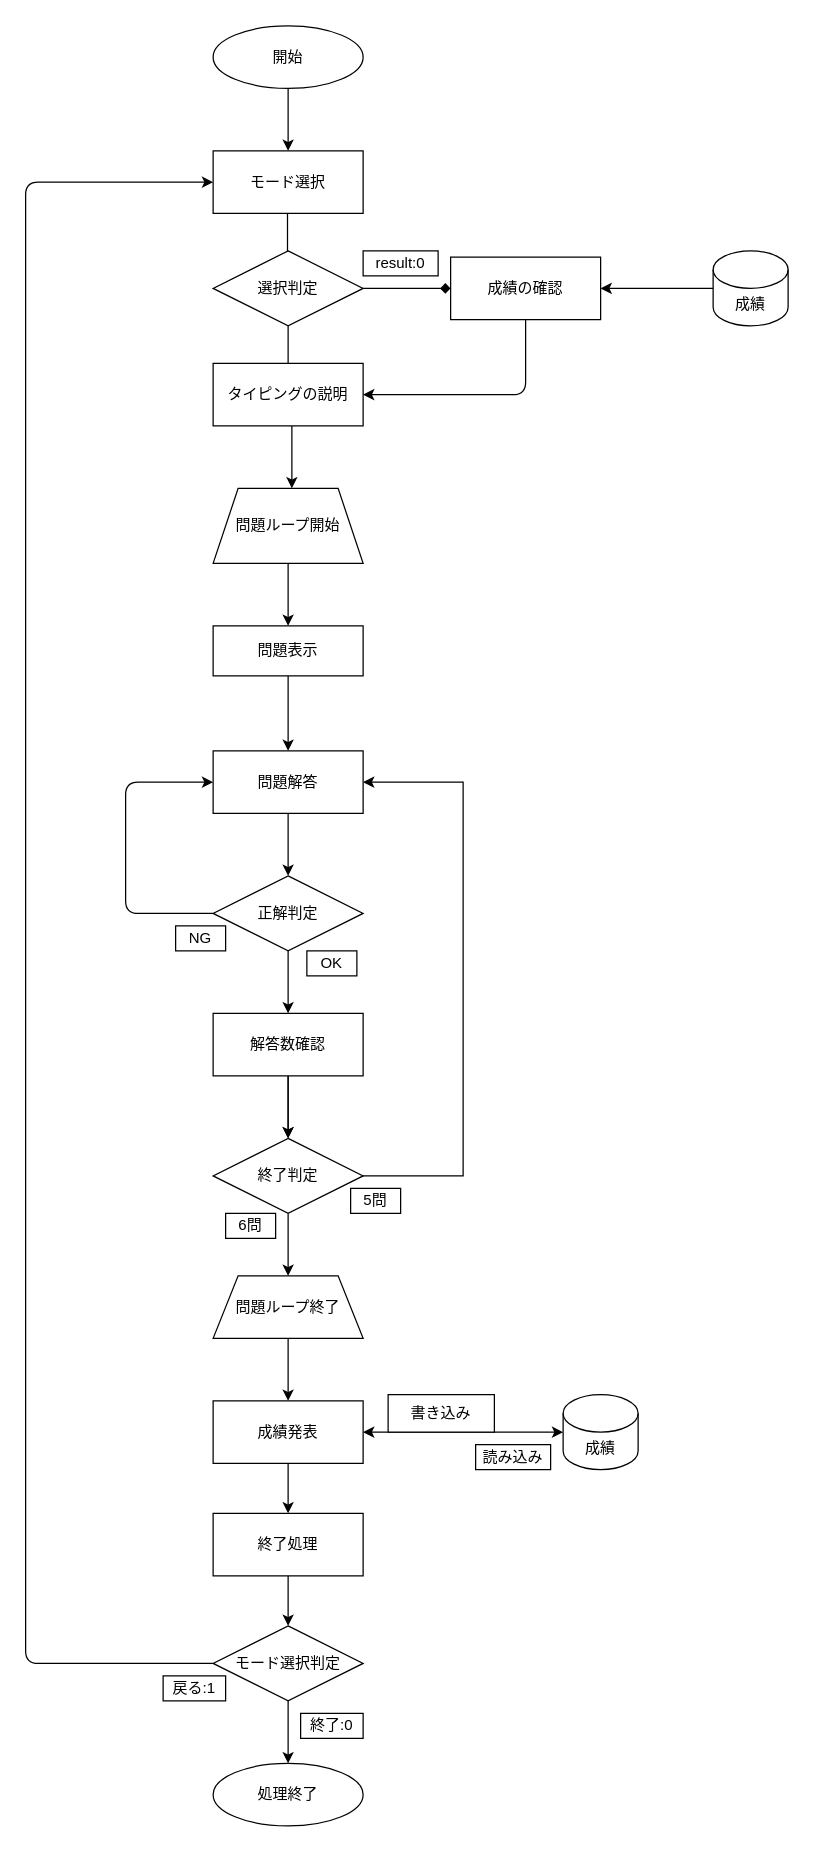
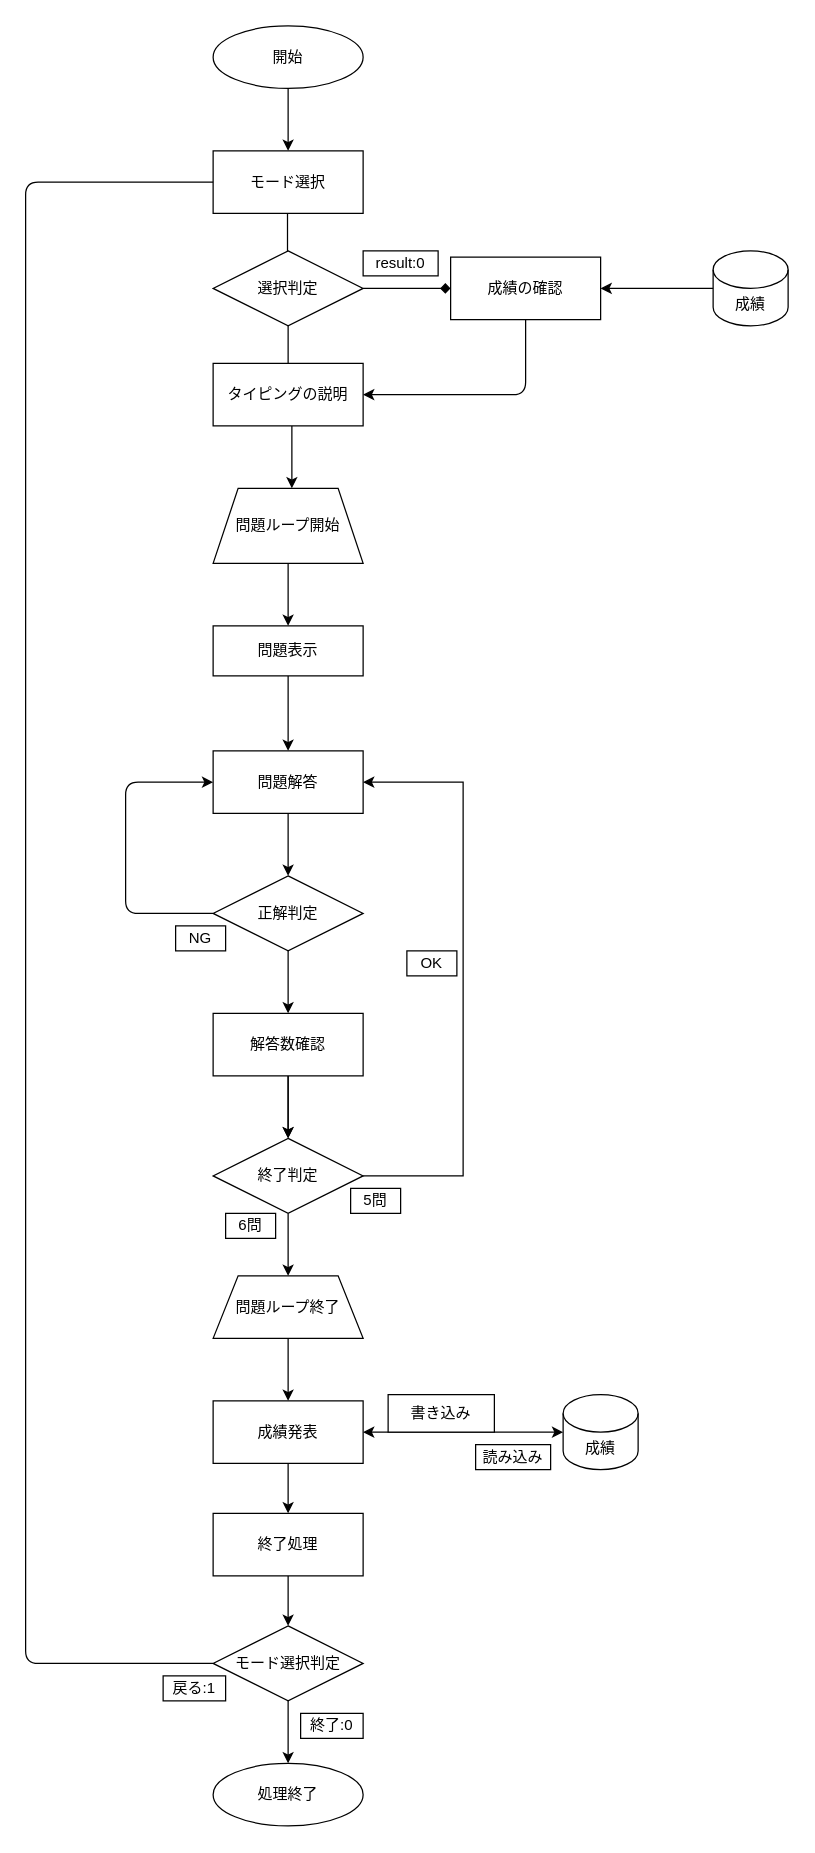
(203, 182) -> (206, 182)
(332, 963) -> (432, 963)
